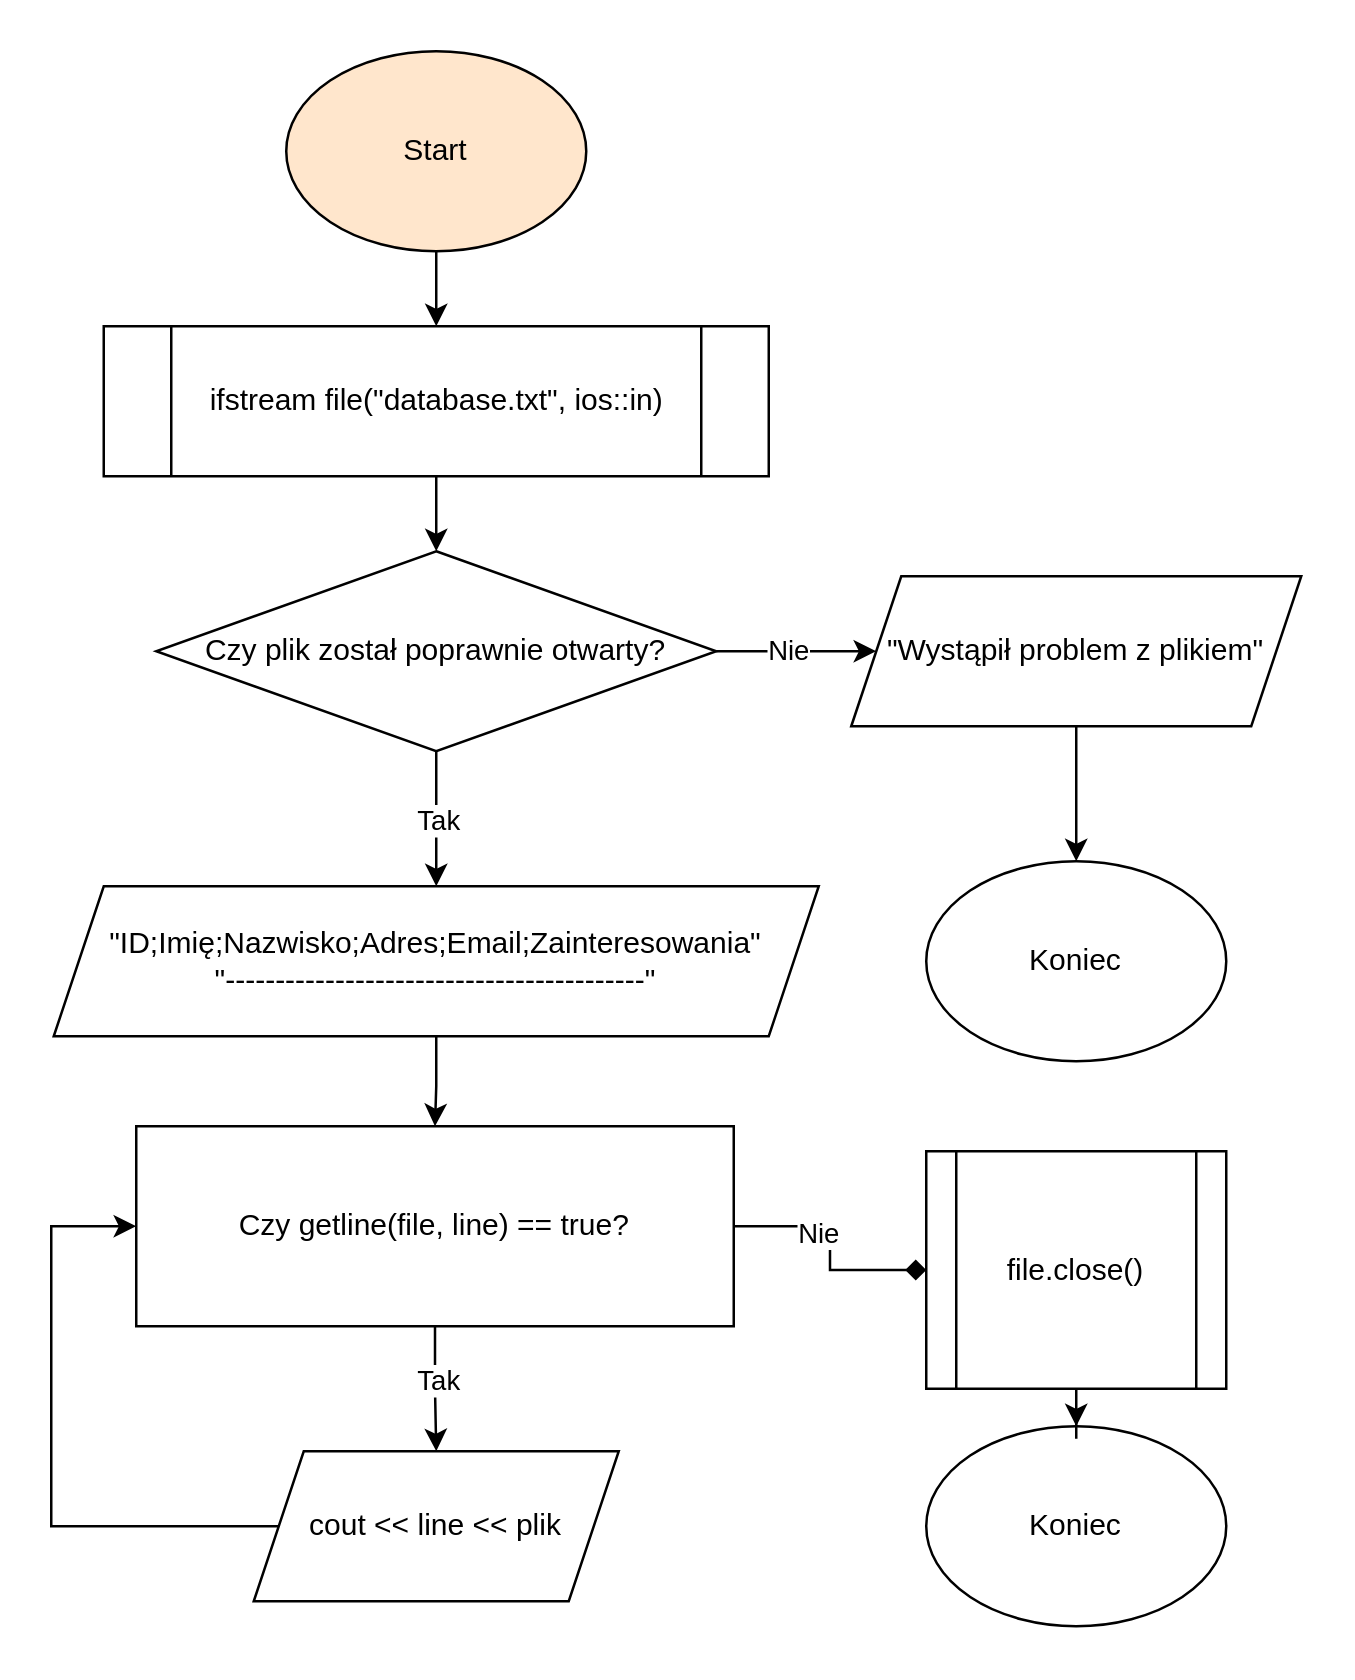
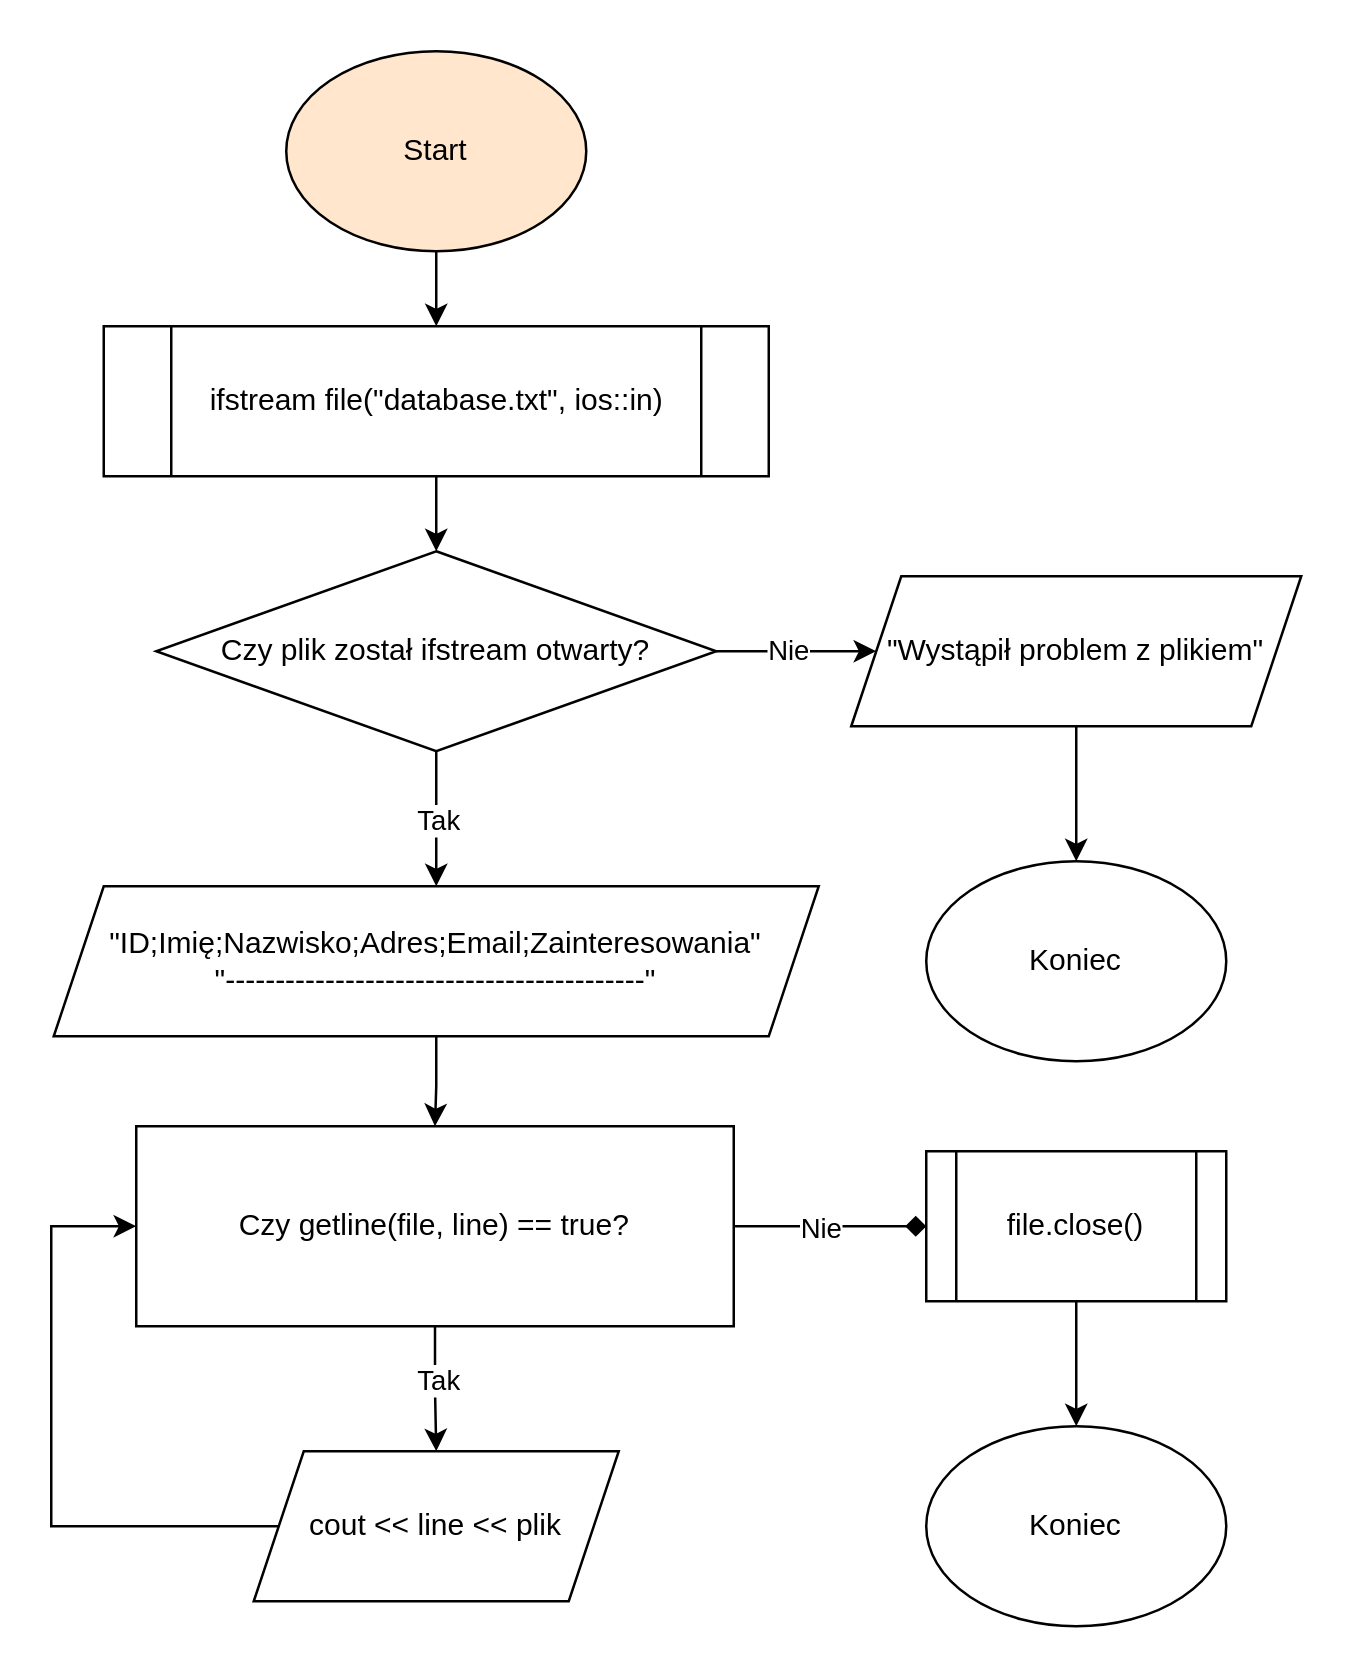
(436, 651) -> (436, 651)
(1076, 1270) -> (1076, 1226)
